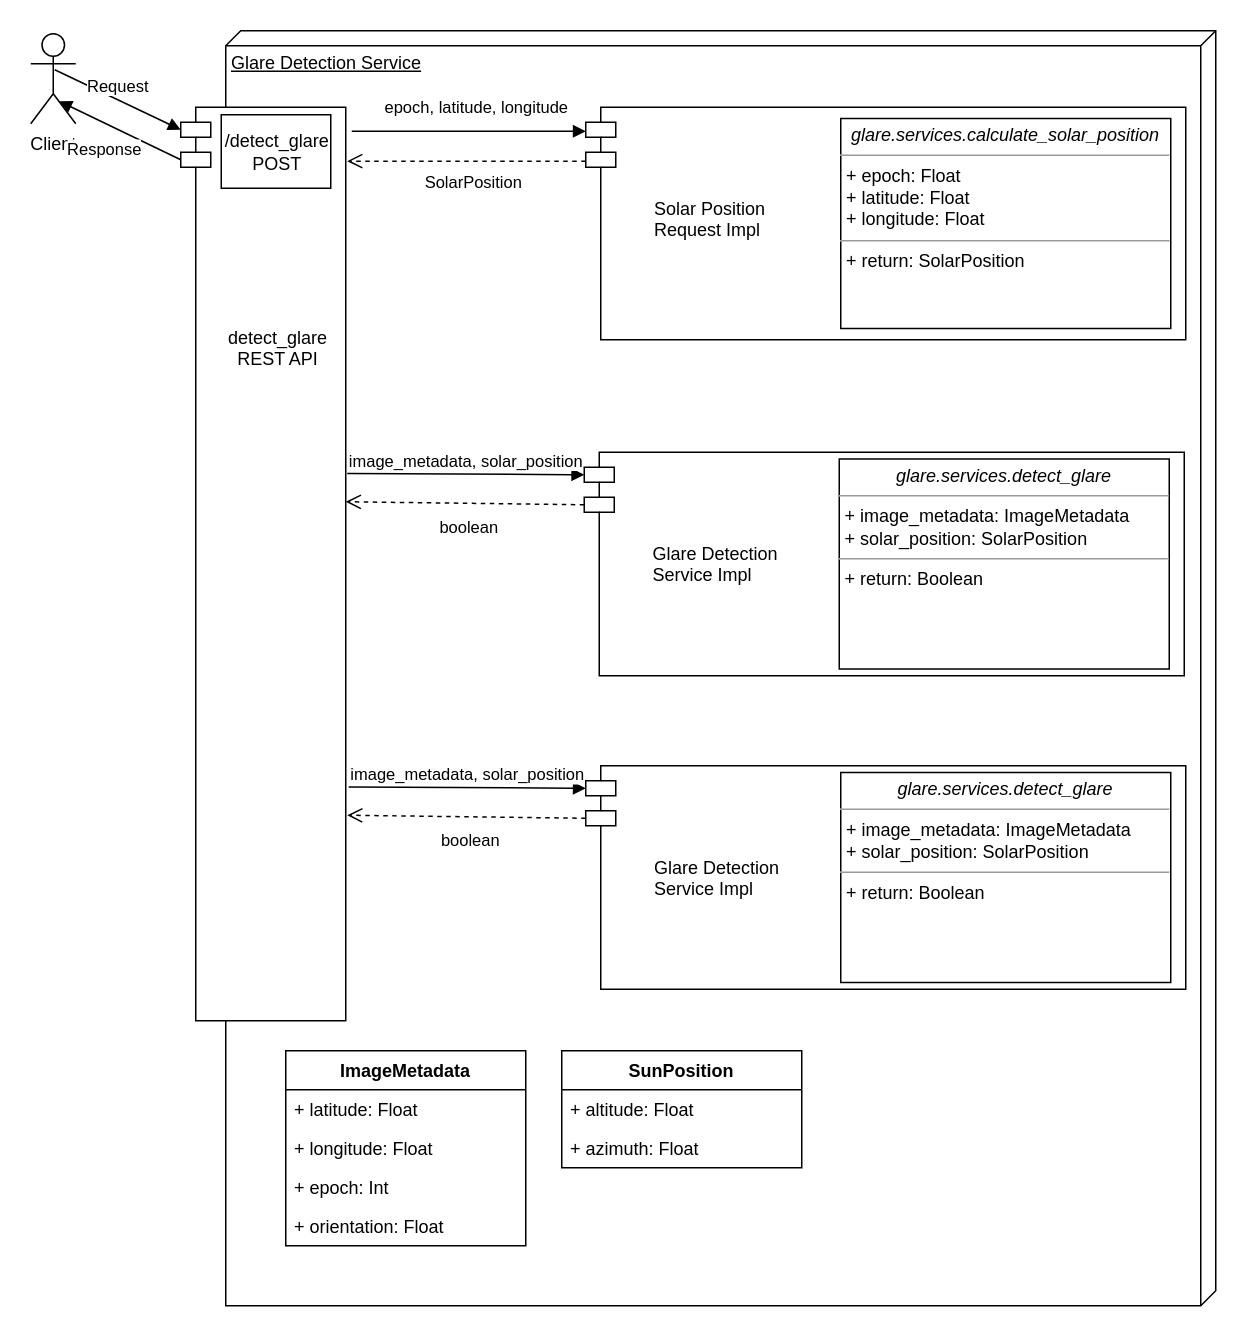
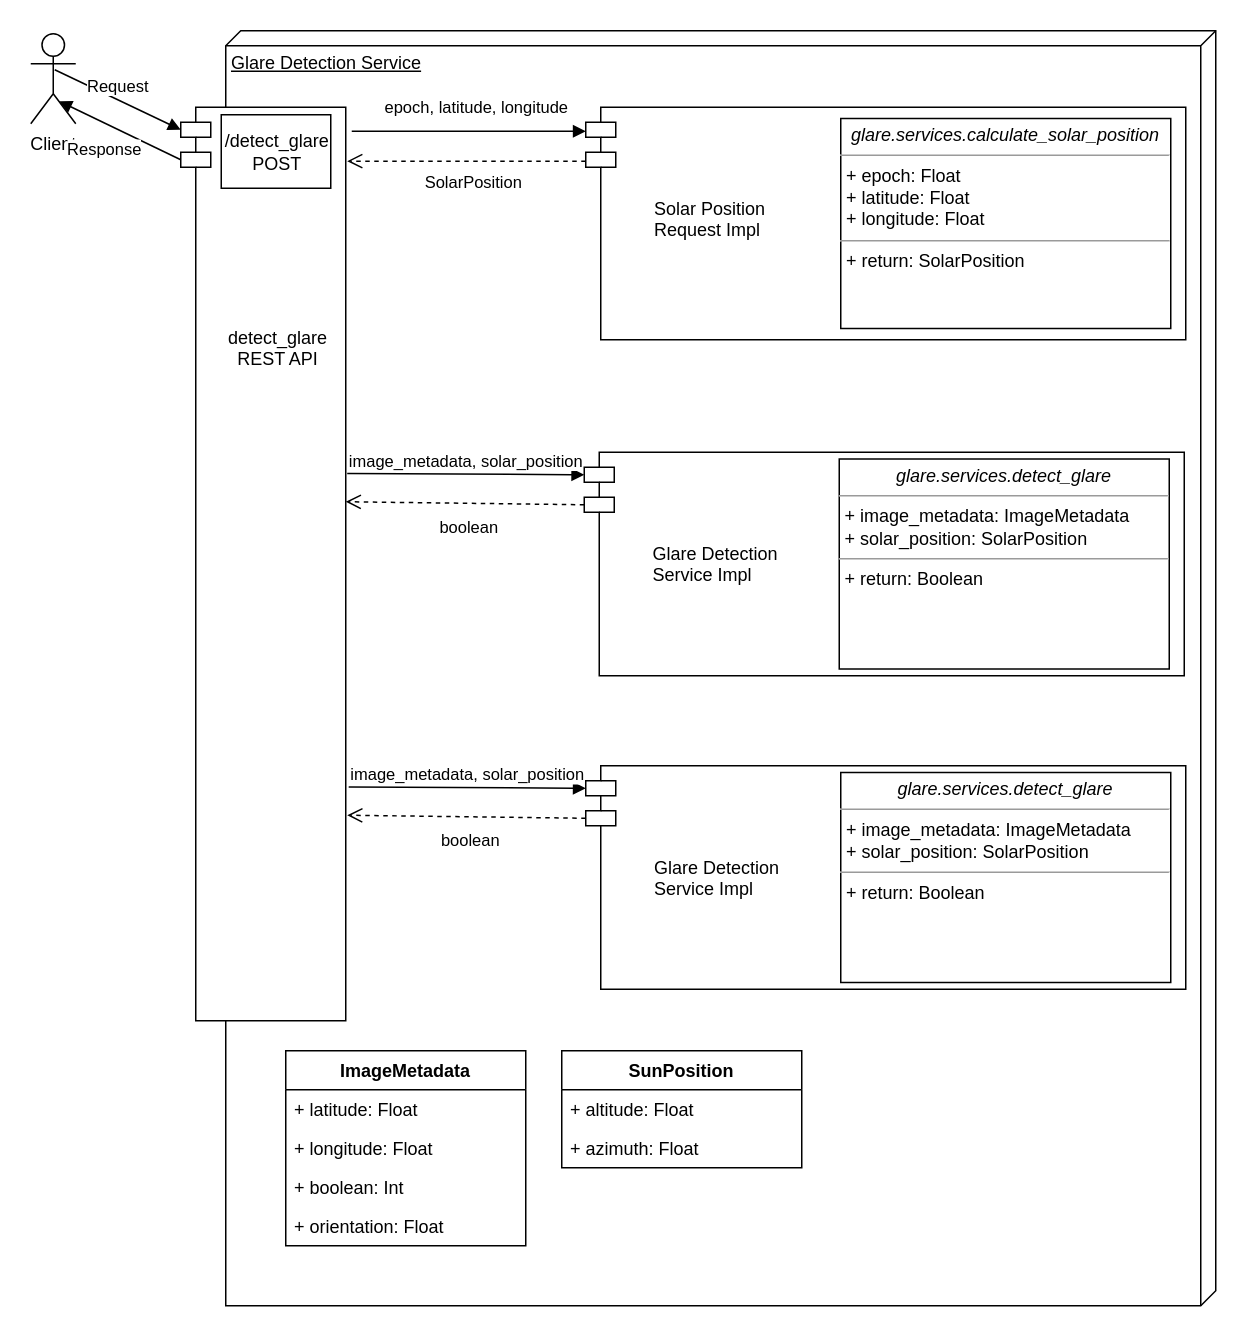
(347, 1188) -> (355, 1188)
